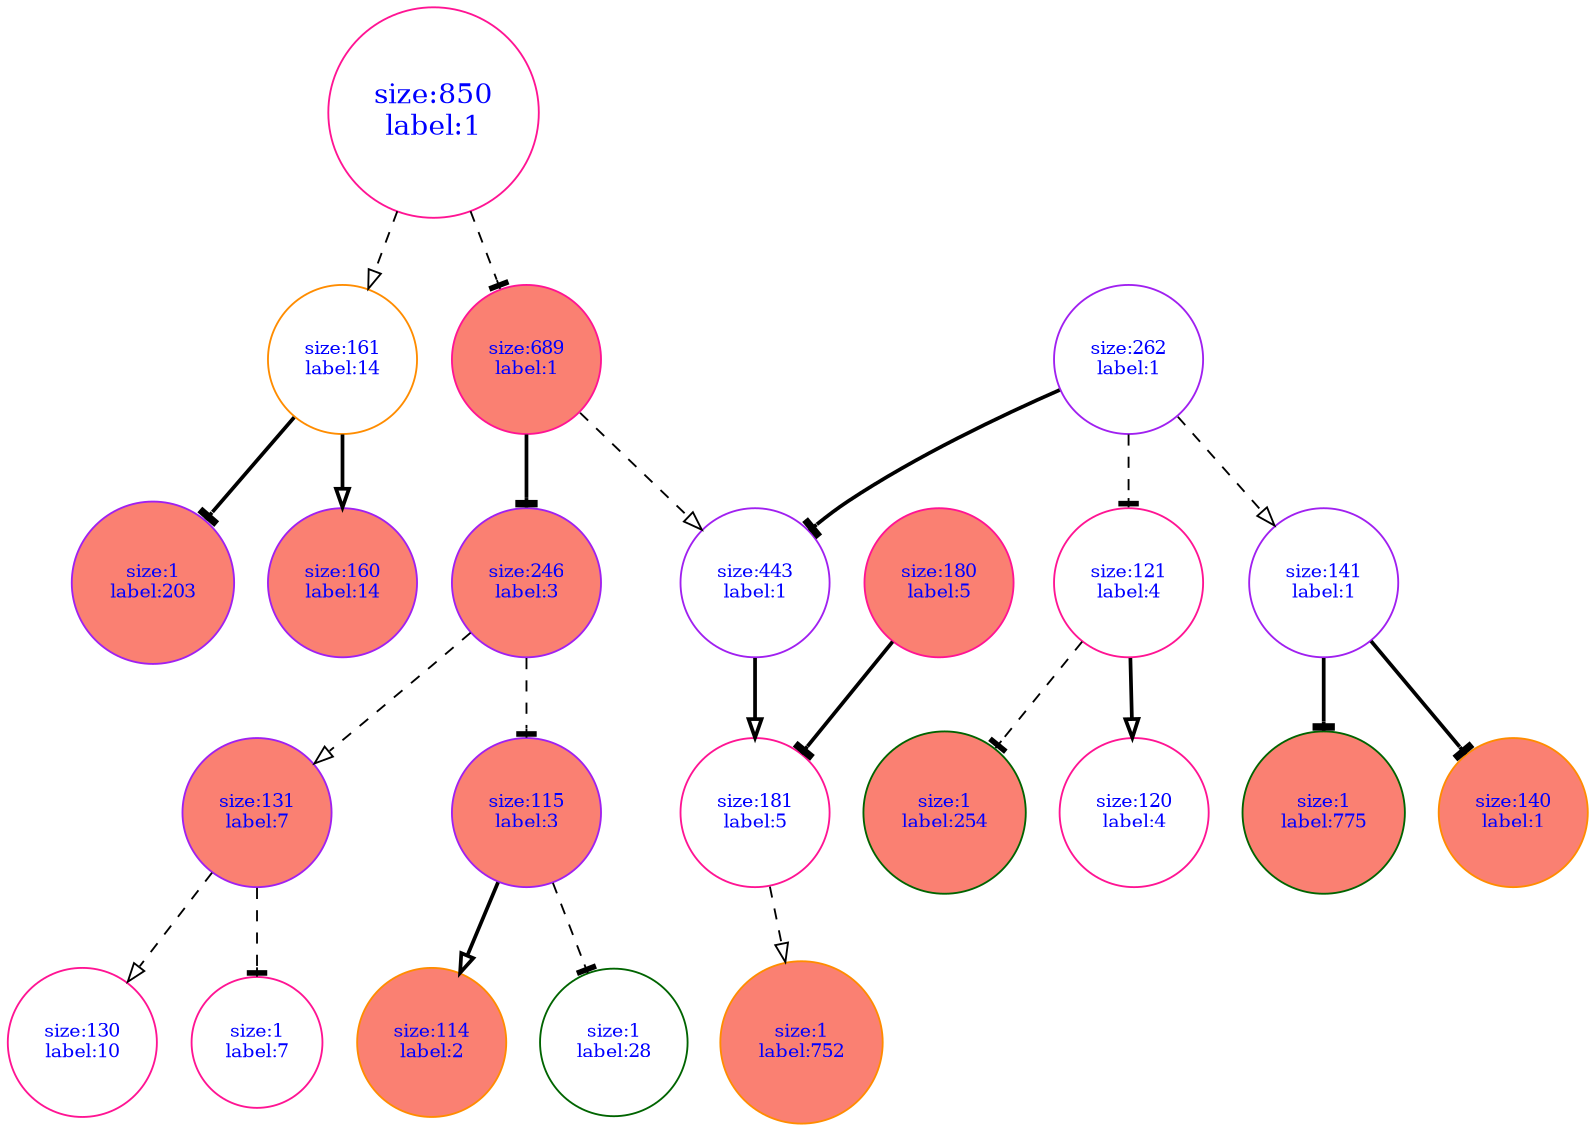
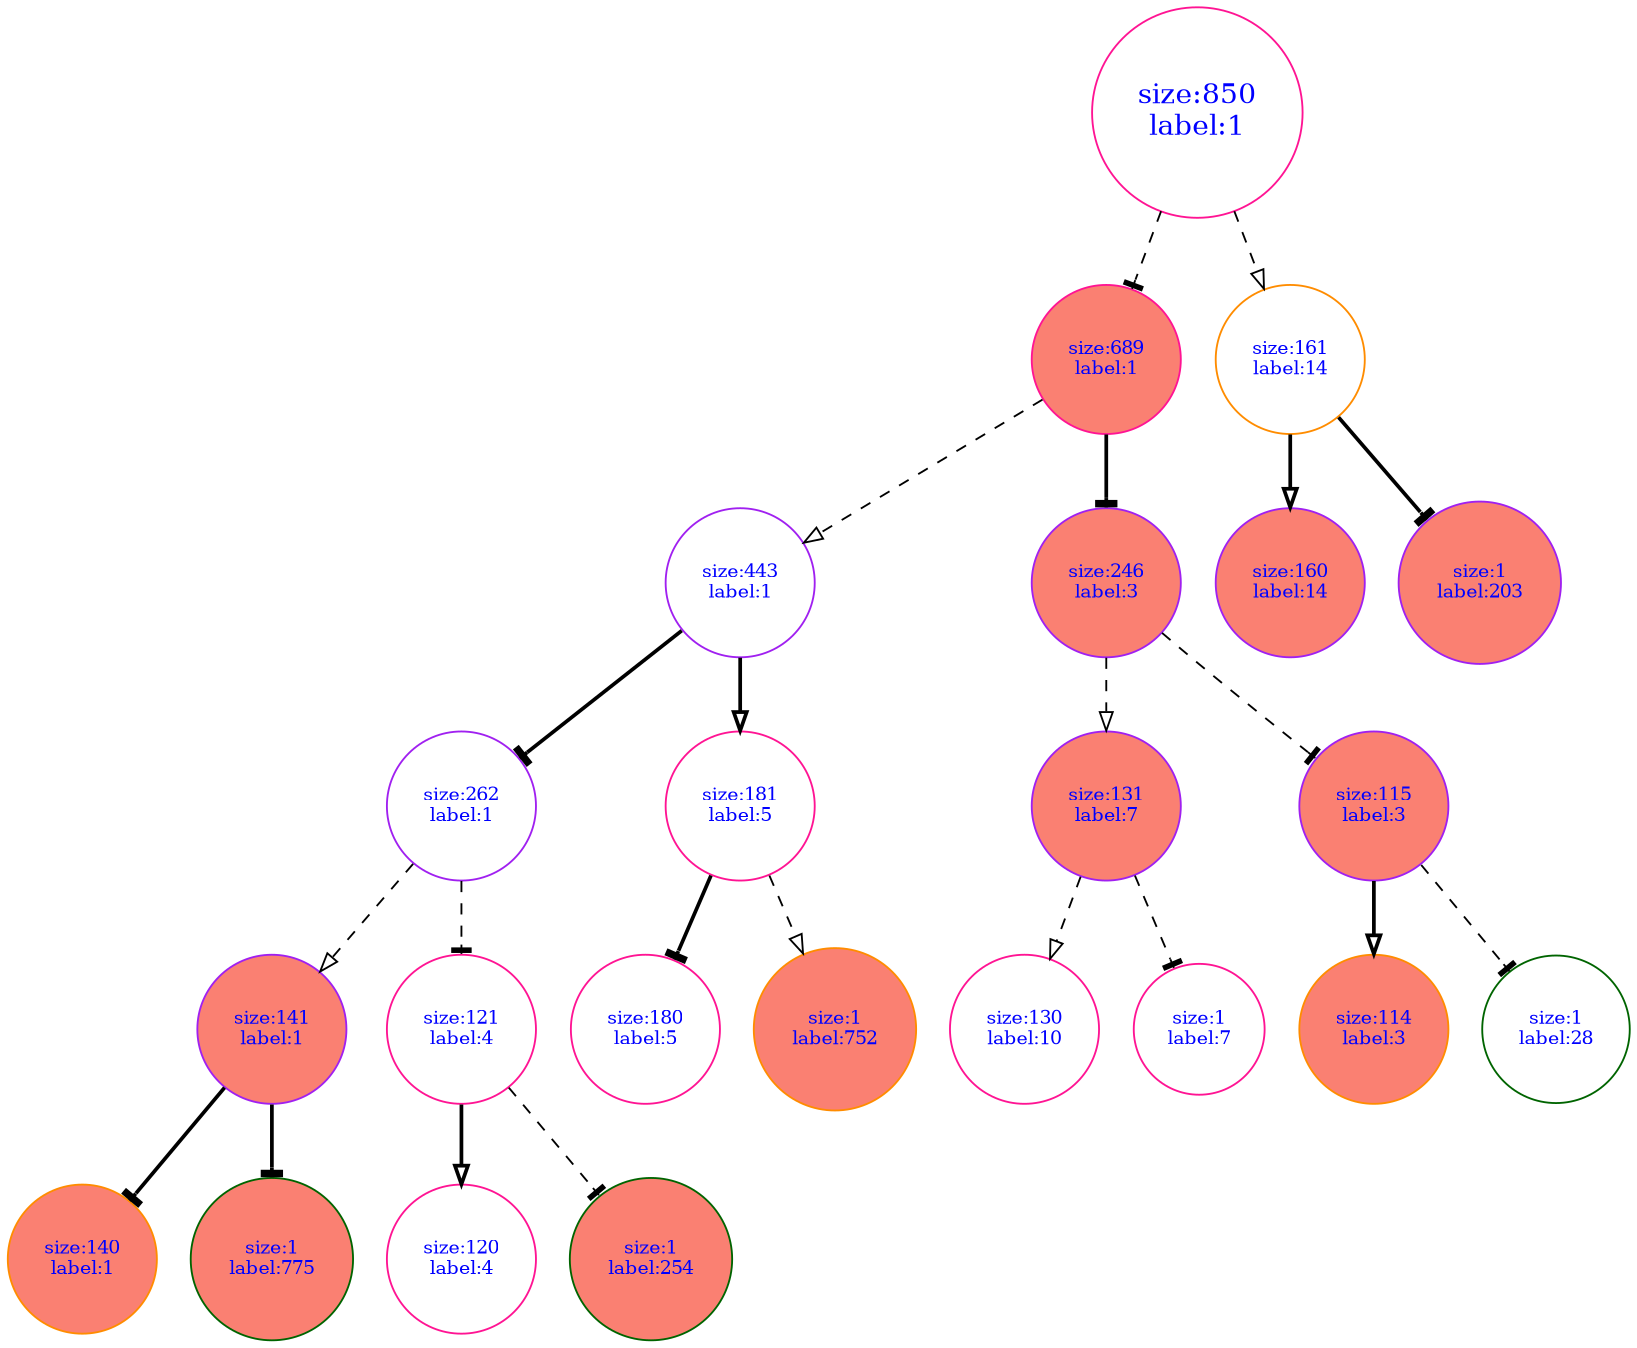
(934, 450) -> (604, 692)
(939, 583) -> (645, 1029)
(1324, 583) -> (272, 1029)
(850, 694) -> (695, 913)
(432, 1042) -> (1374, 1029)
